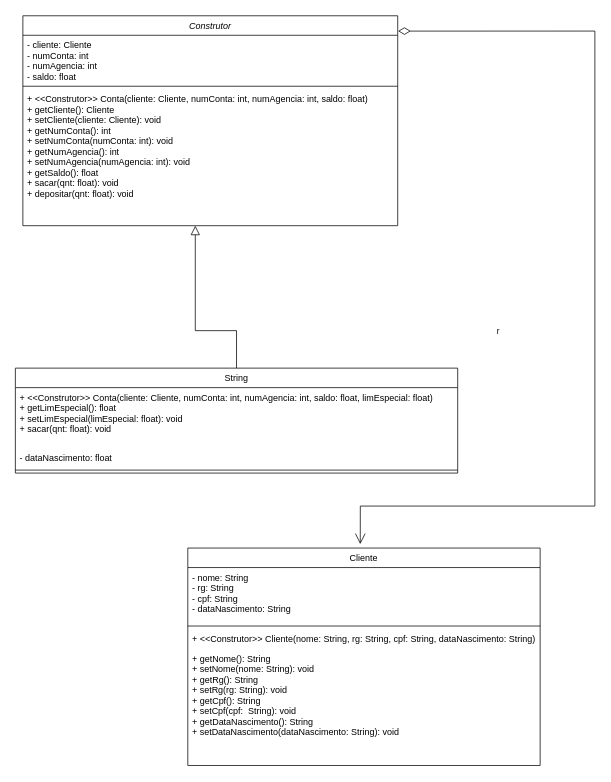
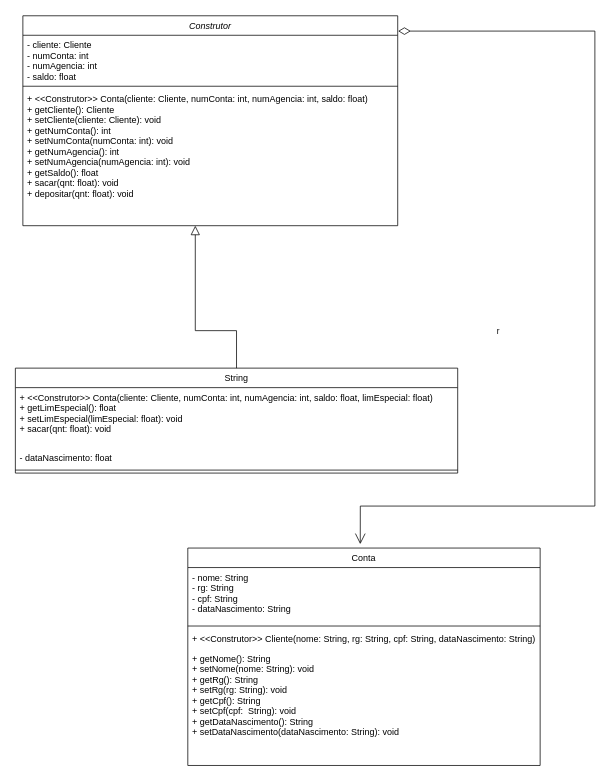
(364, 558) -> (364, 558)
